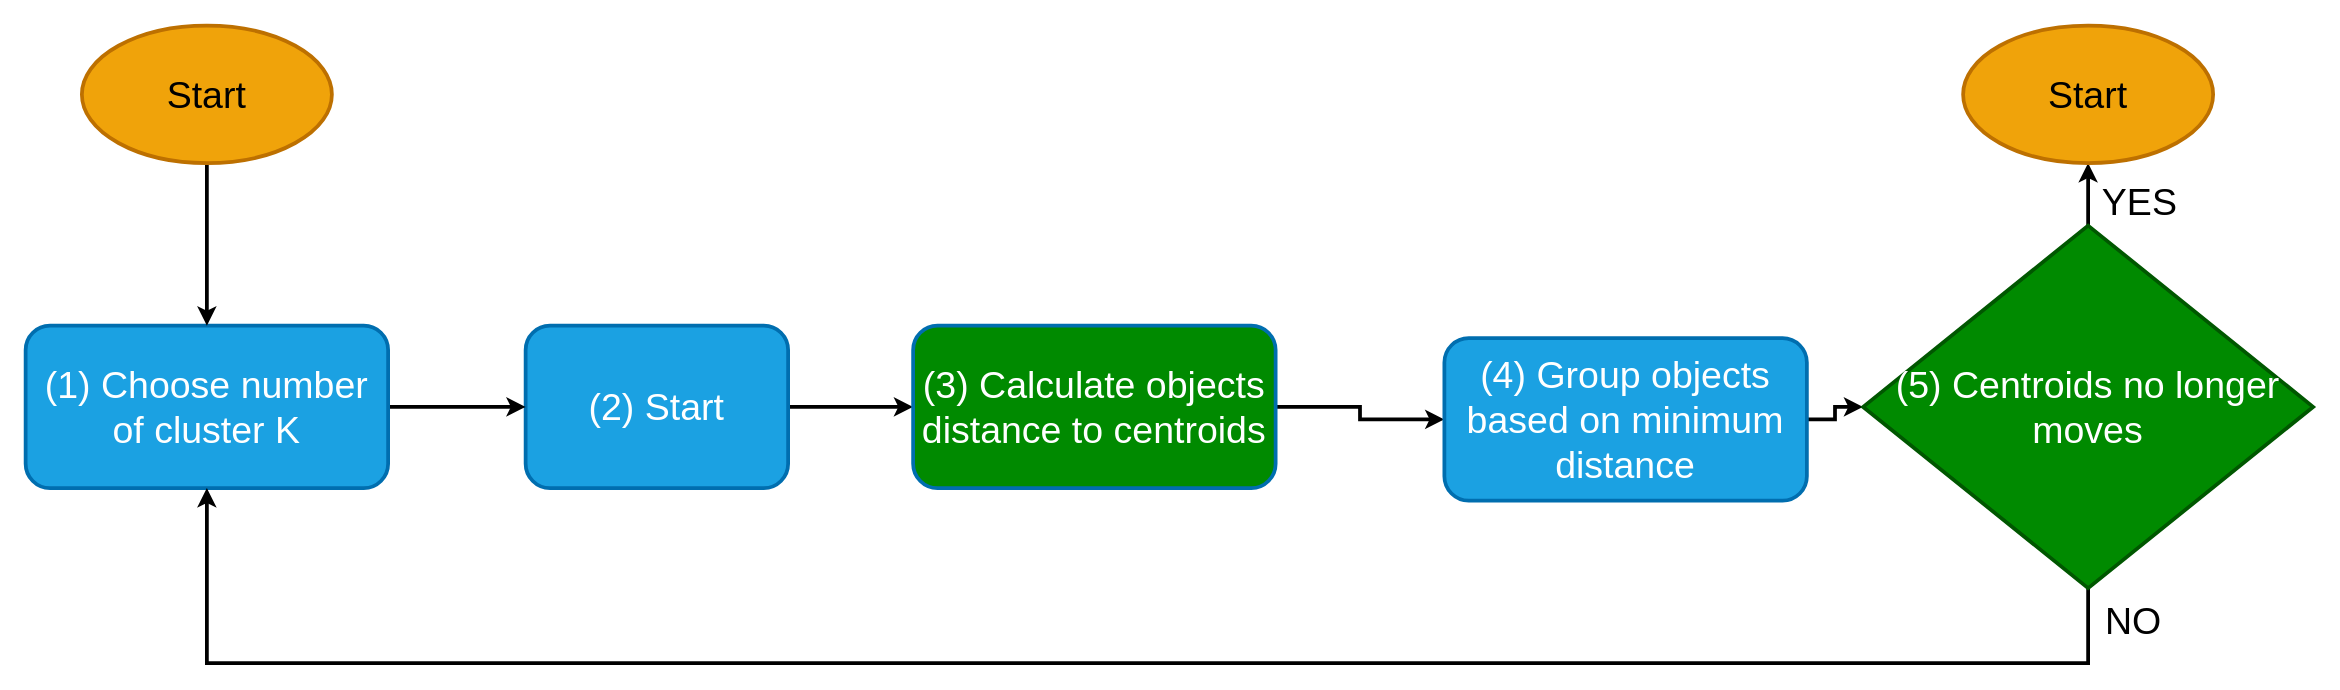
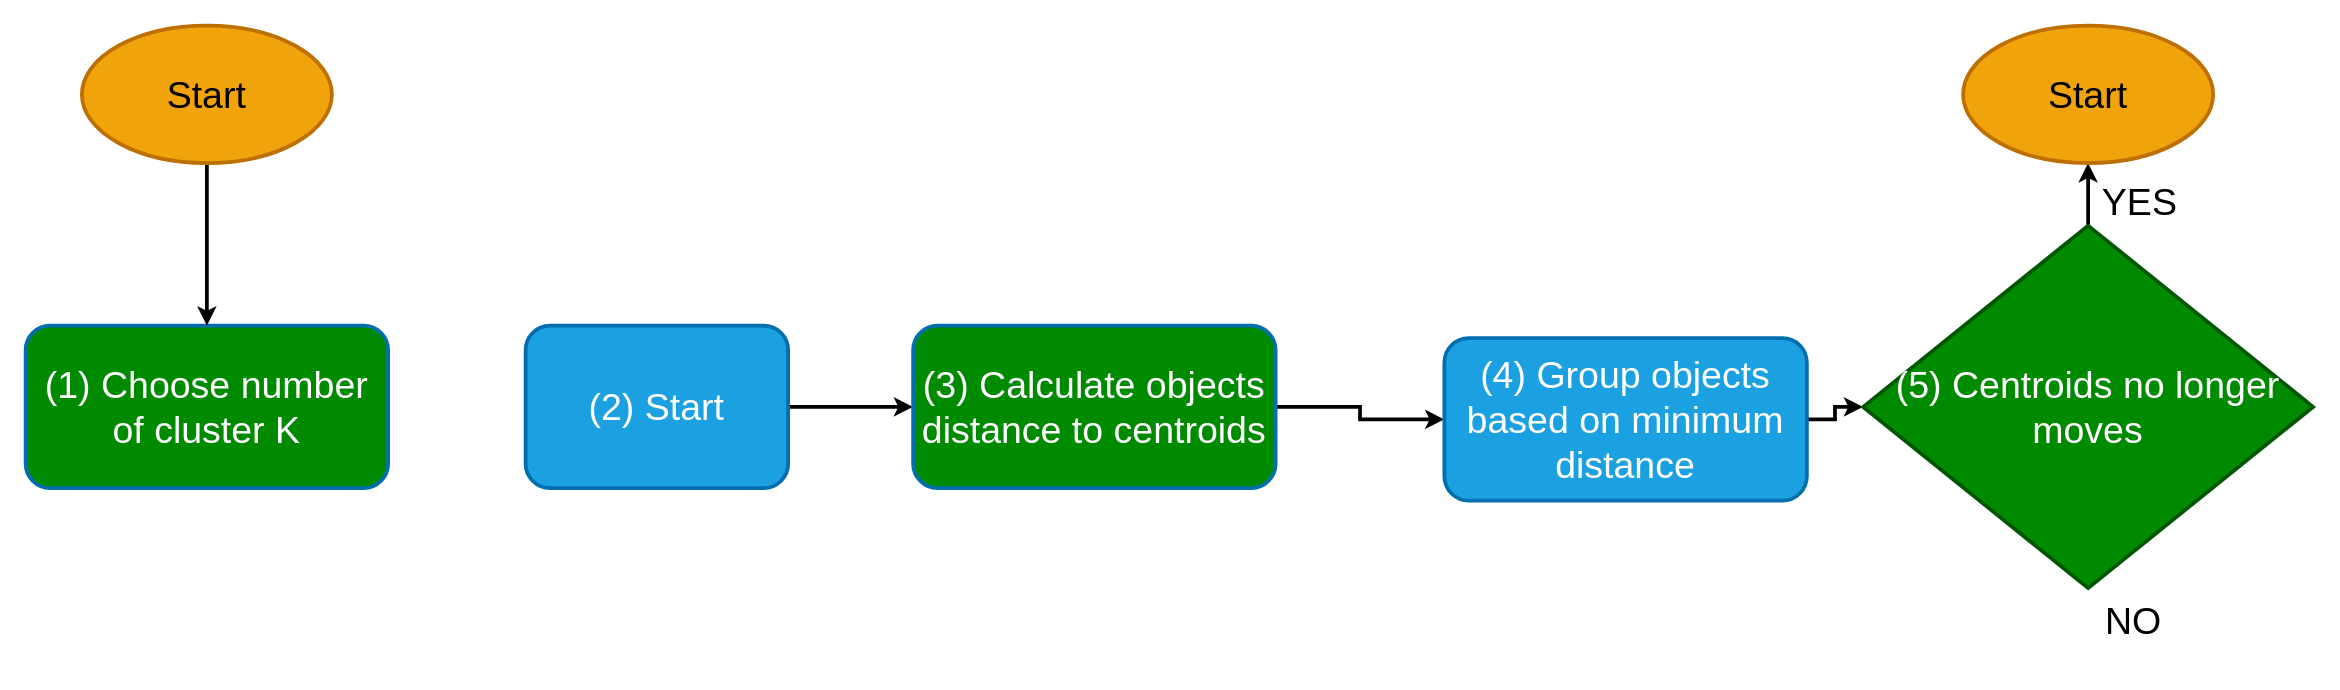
(207, 407) -> (207, 407)
(451, 407) -> none
(1104, 663) -> none
